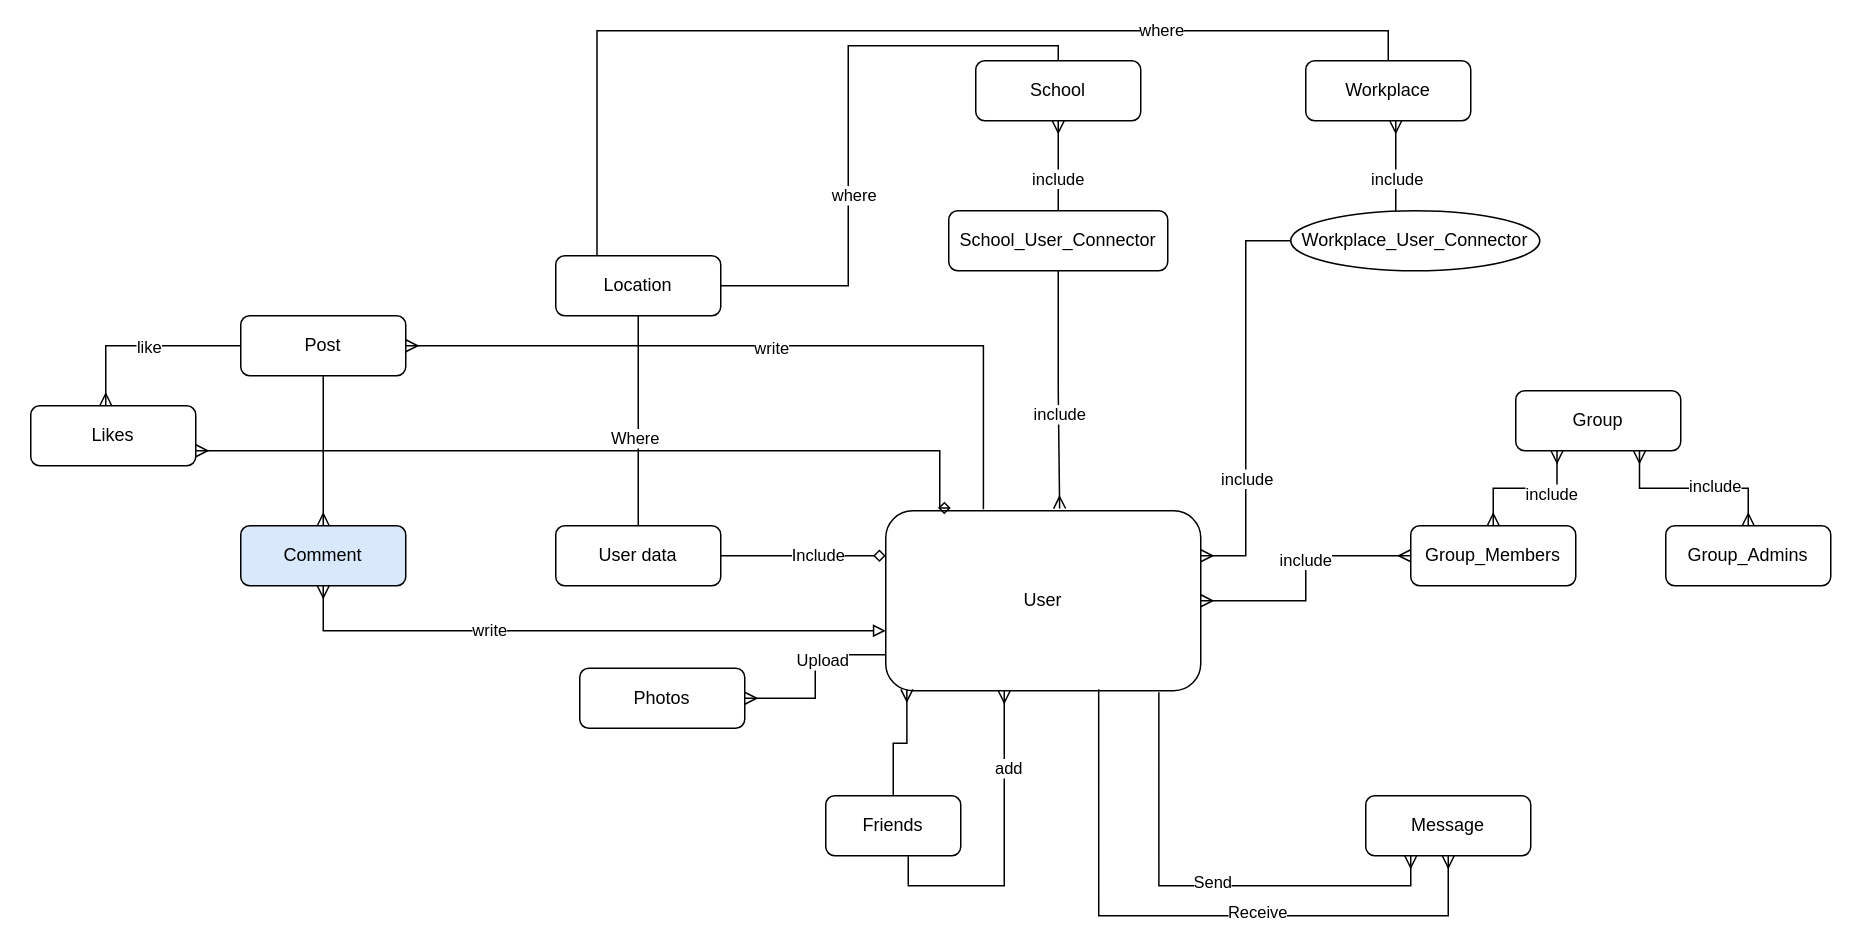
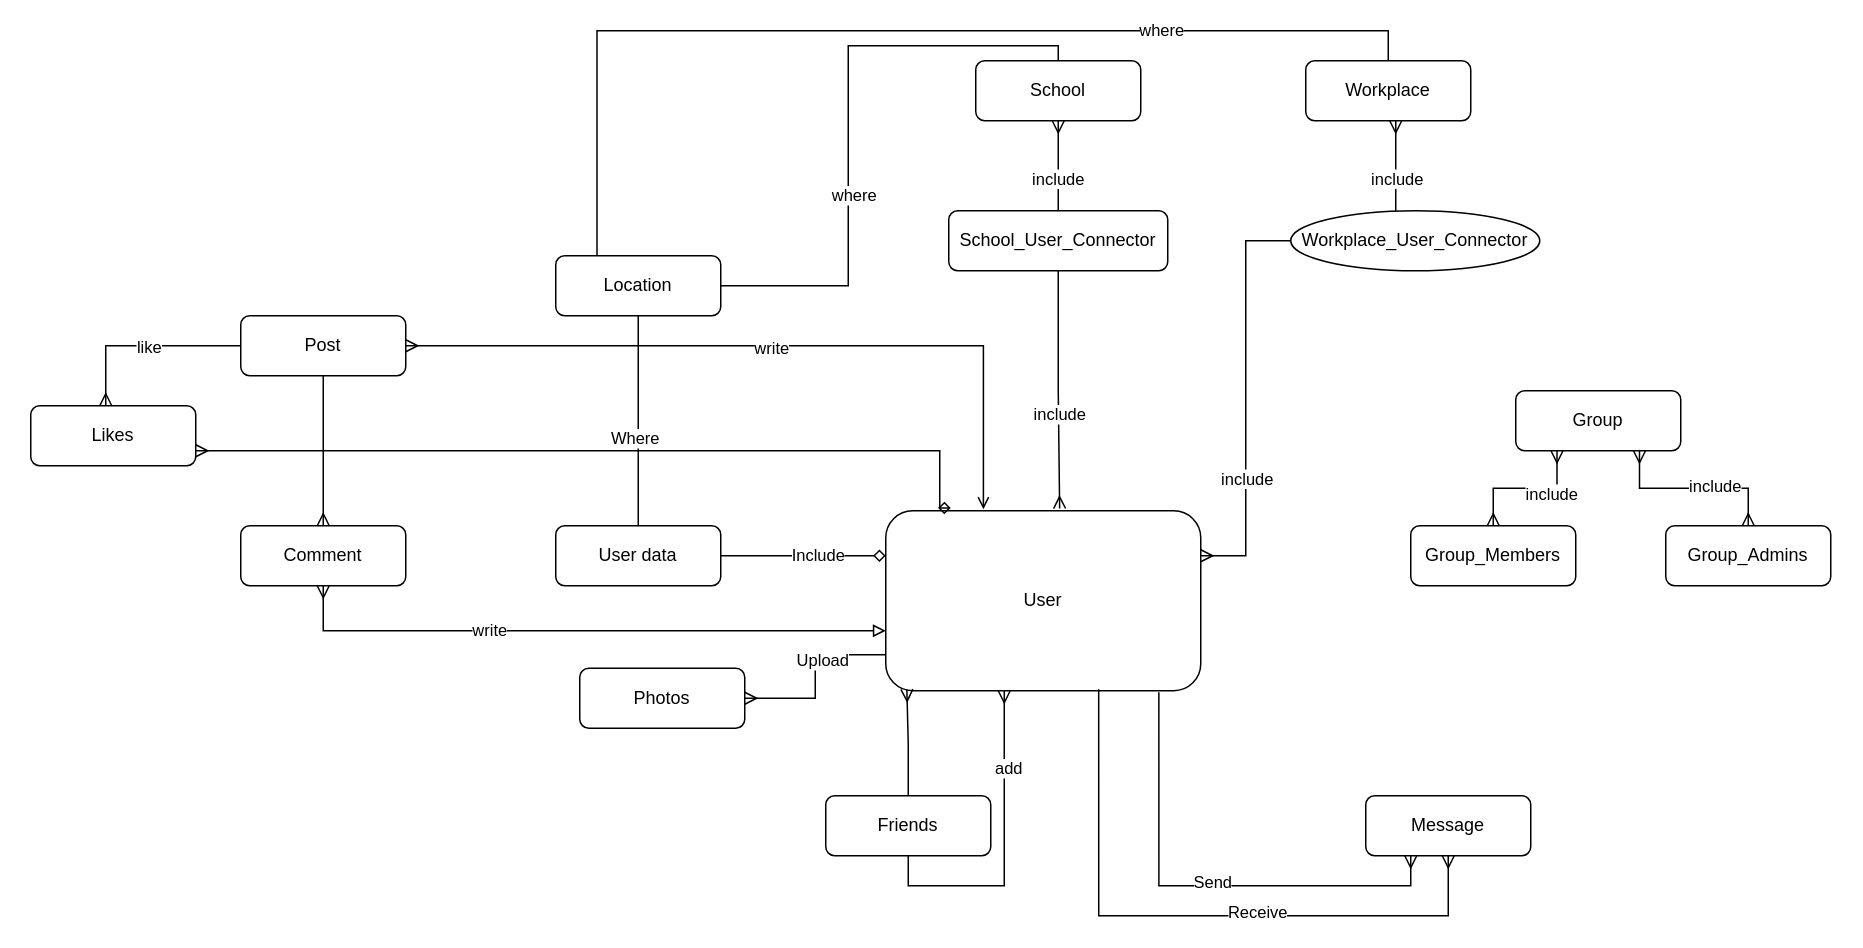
(983, 504) -> (983, 503)
(323, 556) -> (323, 556)
(1306, 578) -> none
(893, 826) -> (908, 826)
